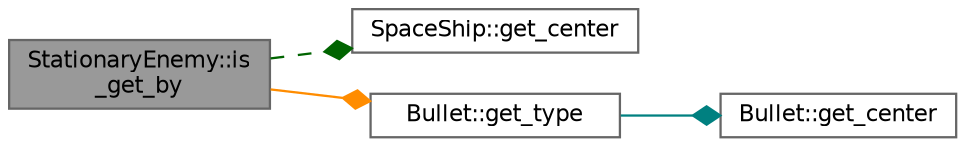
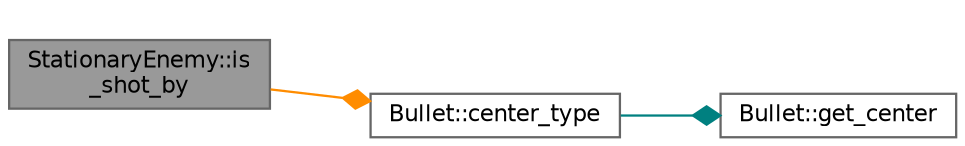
(495, 31) -> none
(140, 74) -> (140, 74)
(495, 116) -> (495, 116)
